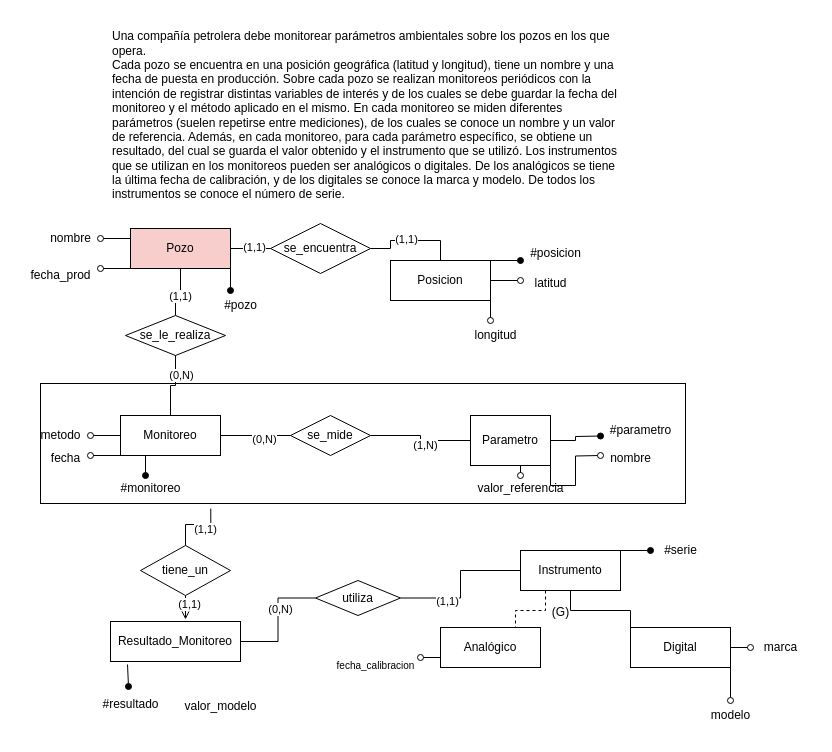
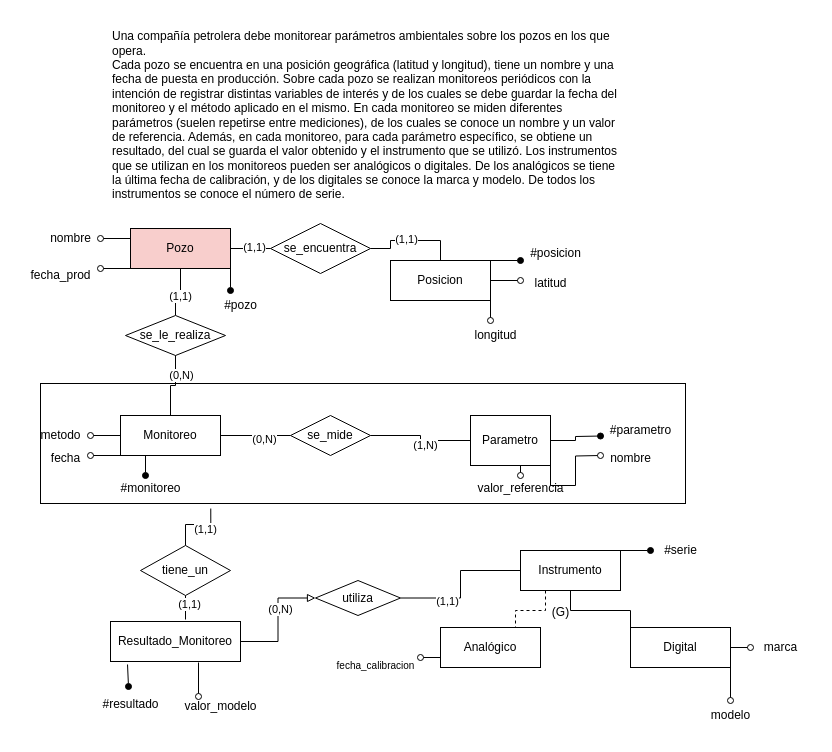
(309, 598) -> (306, 598)
(186, 613) -> (186, 615)
none -> (199, 678)
